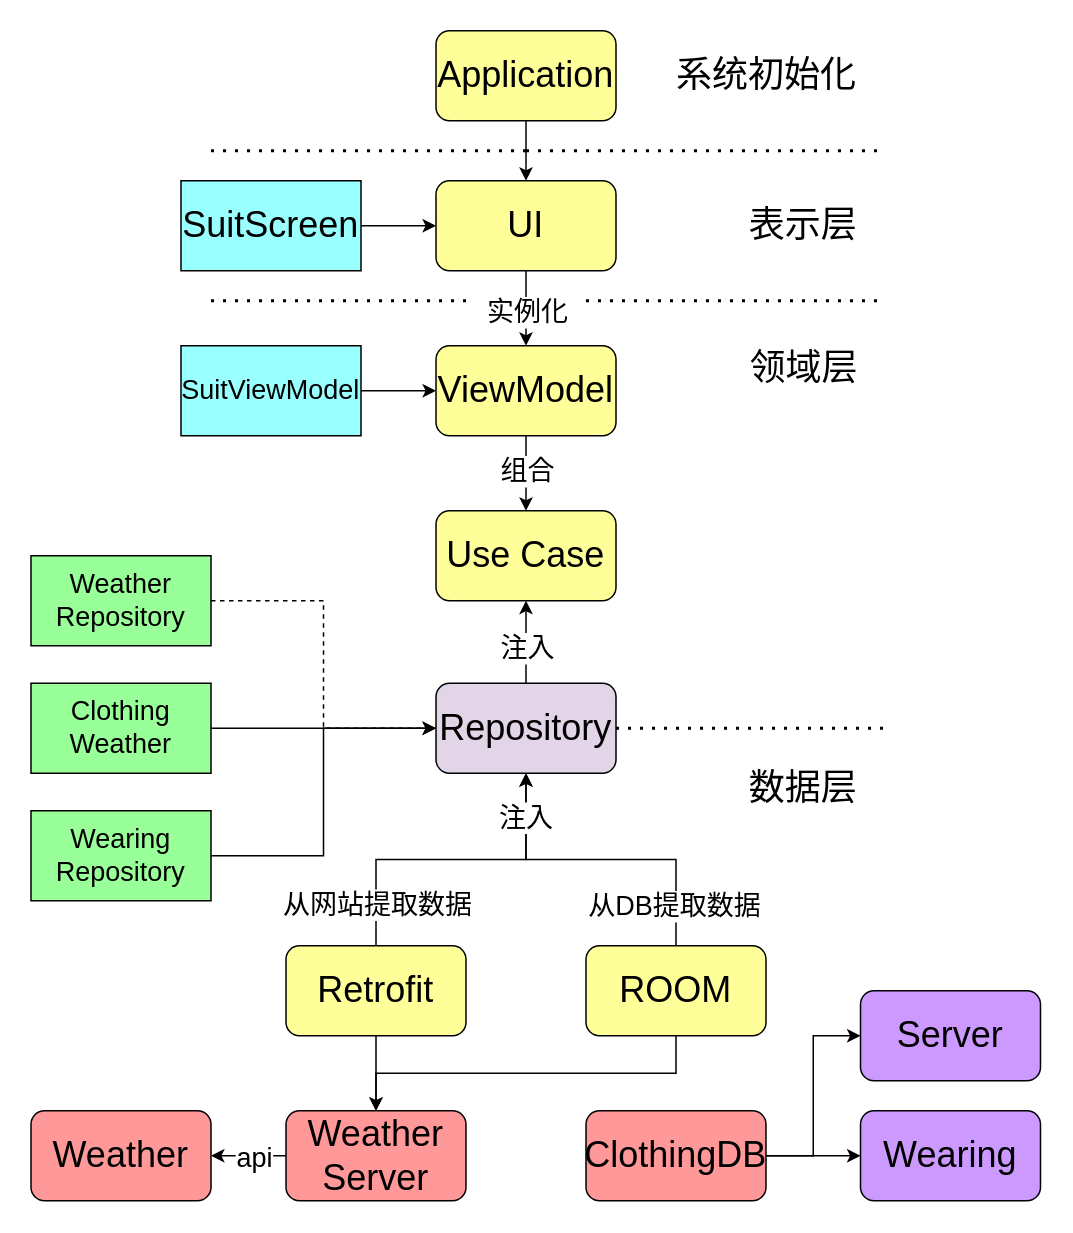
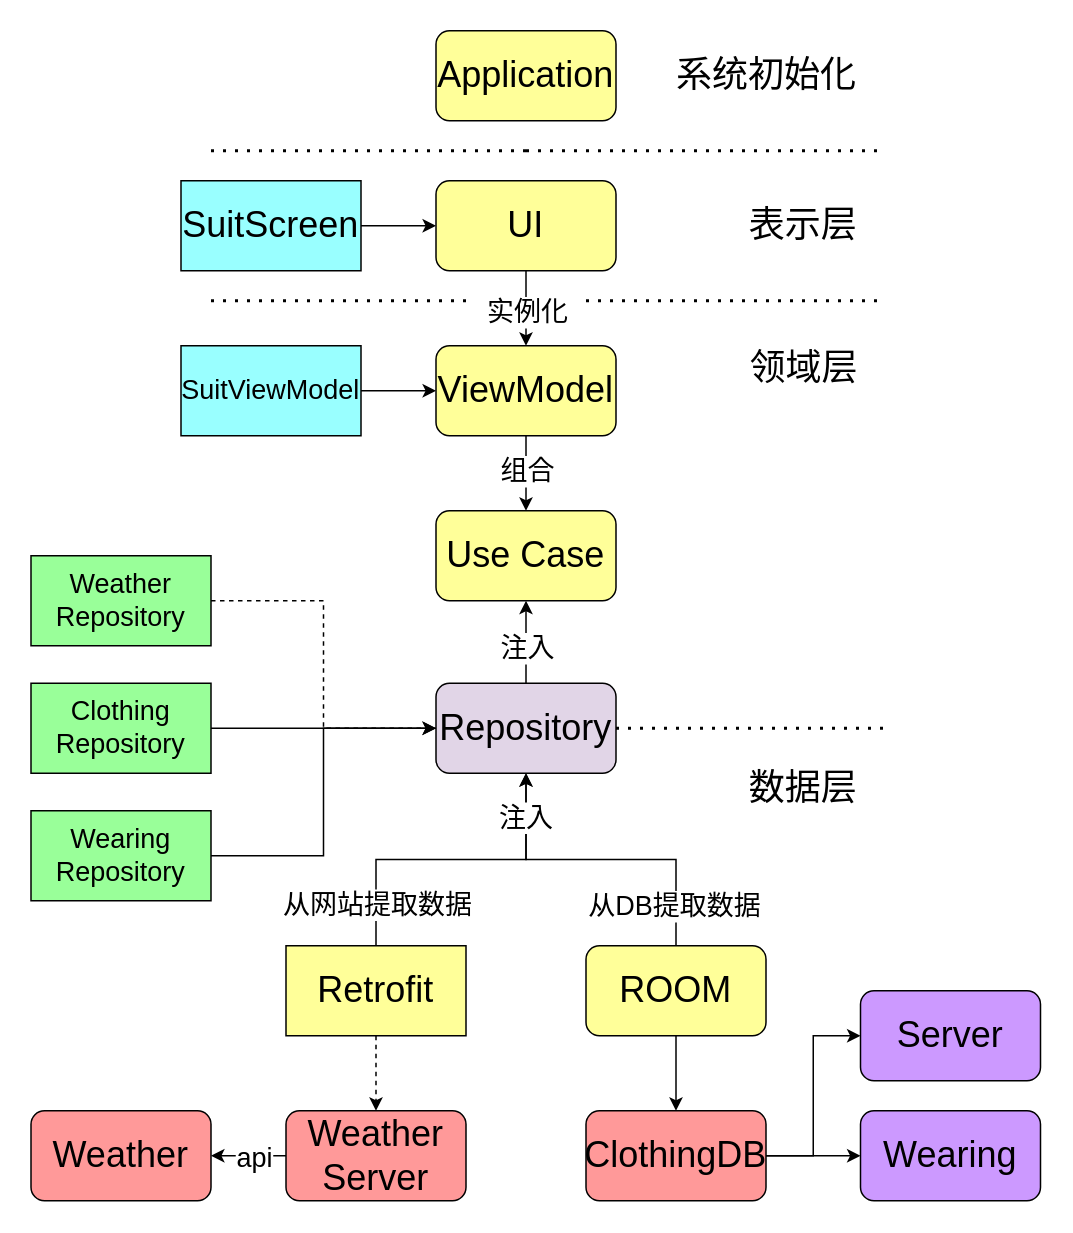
(526, 146) -> none
(121, 728) -> (121, 728)
(376, 991) -> (376, 991)
(376, 1054) -> (376, 1054)
(529, 1073) -> (676, 1085)
